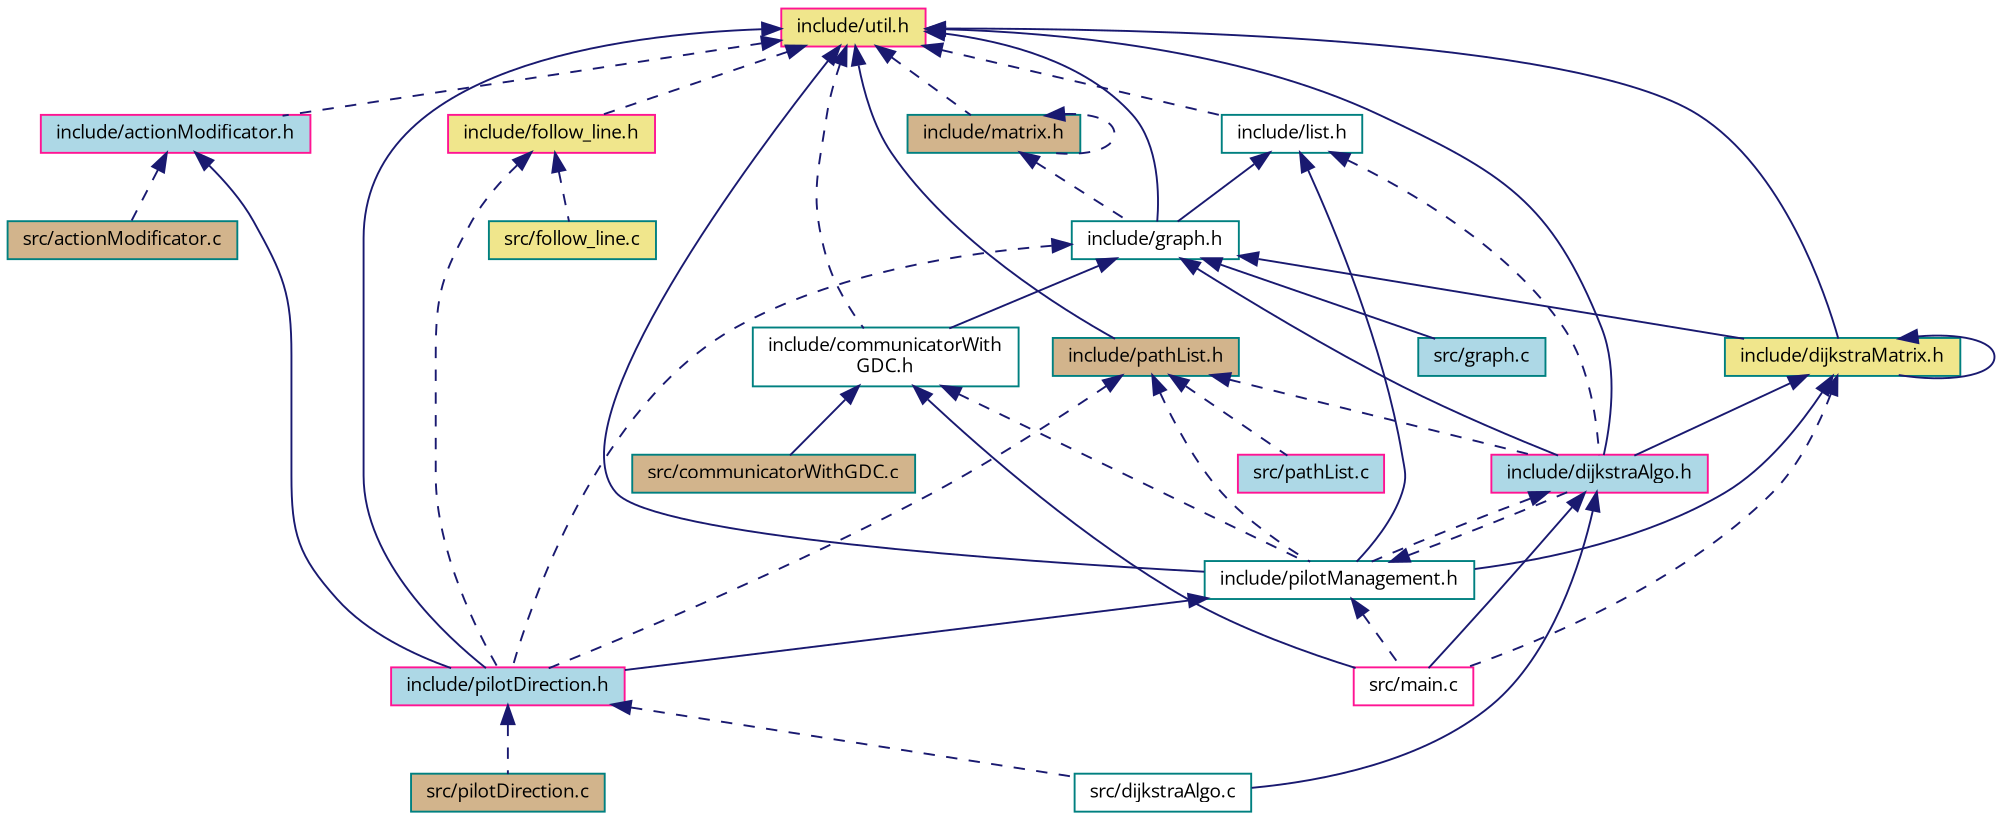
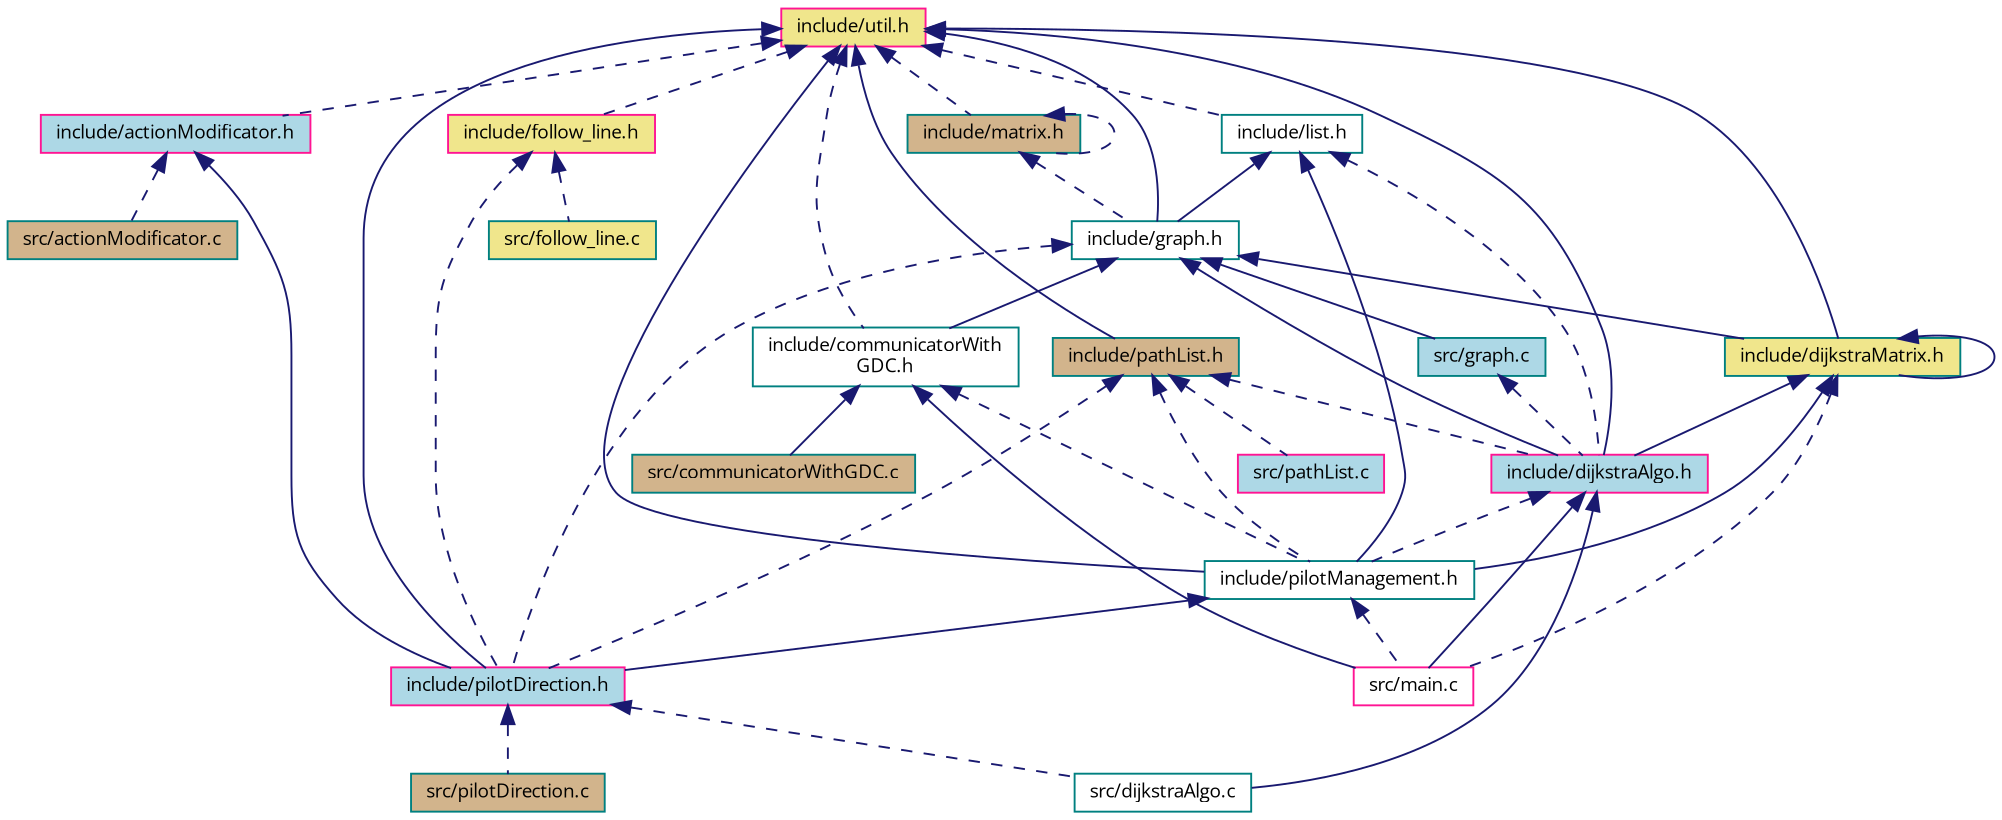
(1489, 524) -> (1548, 422)
